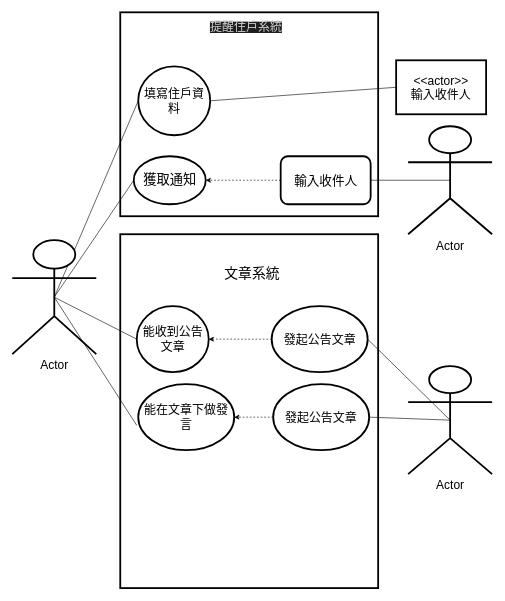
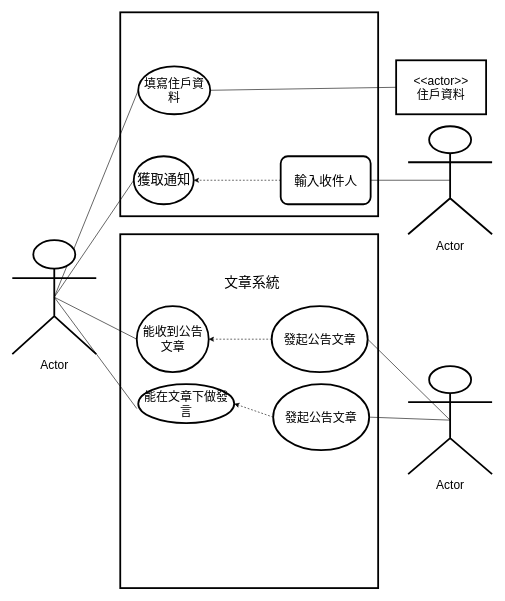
(246, 27) -> none
(441, 87) -> (441, 87)
(174, 101) -> (174, 90)
(170, 180) -> (164, 180)
(252, 273) -> (252, 282)
(186, 417) -> (186, 404)
